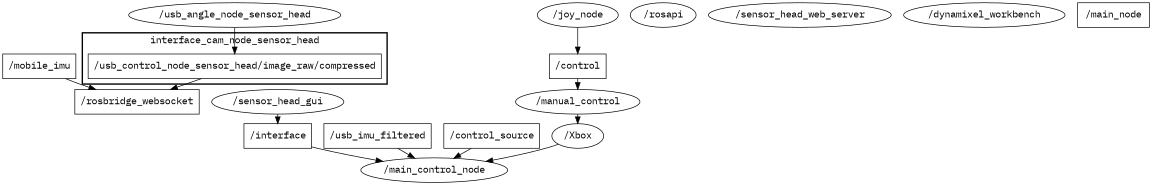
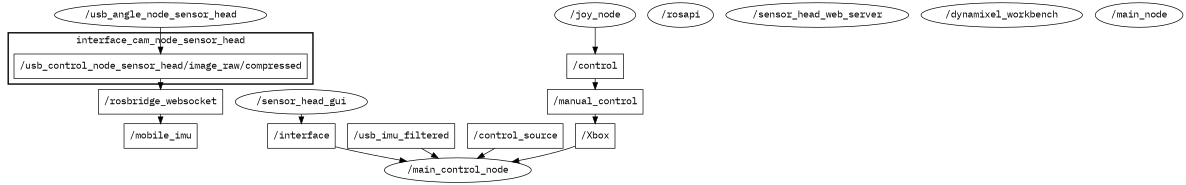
(1113, 15) -> (1139, 15)
(77, 83) -> (161, 115)
(578, 102) -> (595, 102)
(578, 136) -> (595, 136)
